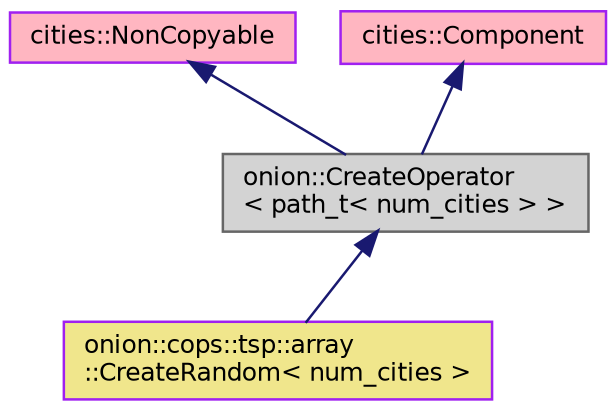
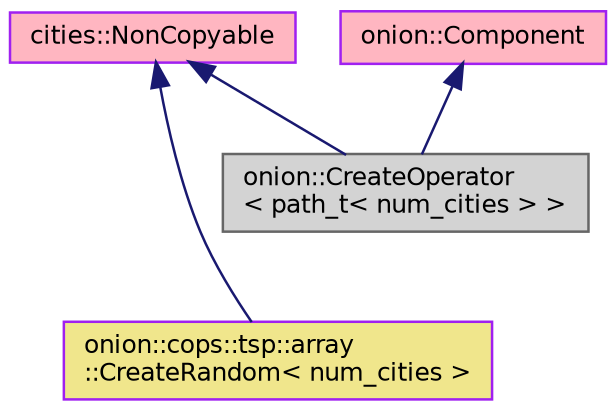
(473, 38) -> (473, 38)
(334, 287) -> (192, 210)
